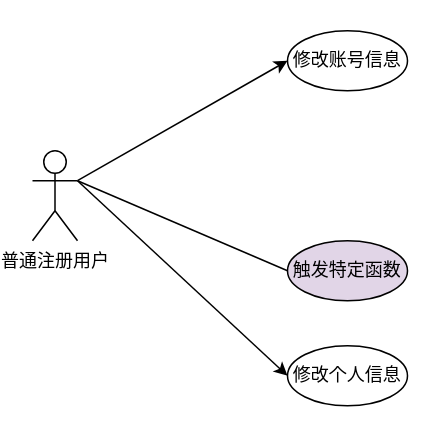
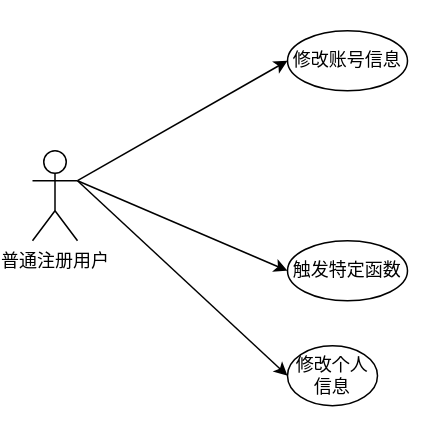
(281, 268) -> (277, 266)
(347, 271) -> (347, 271)
(347, 376) -> (332, 376)
